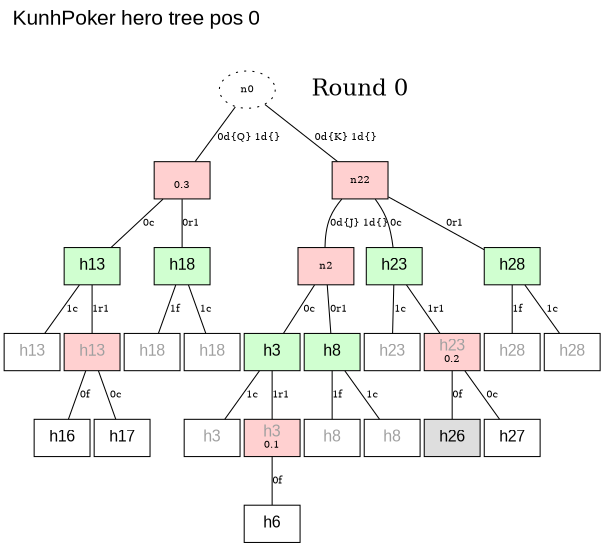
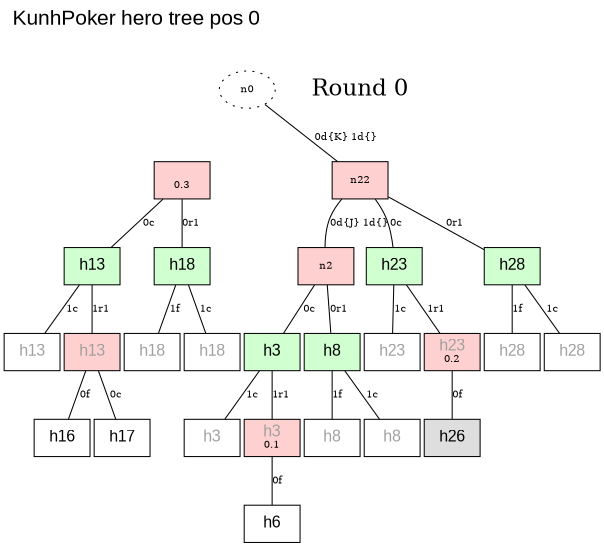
(215, 134) -> none
(512, 438) -> none
